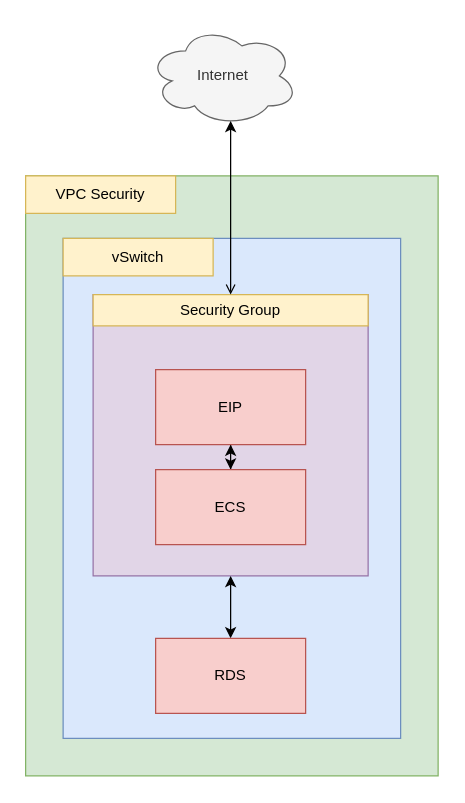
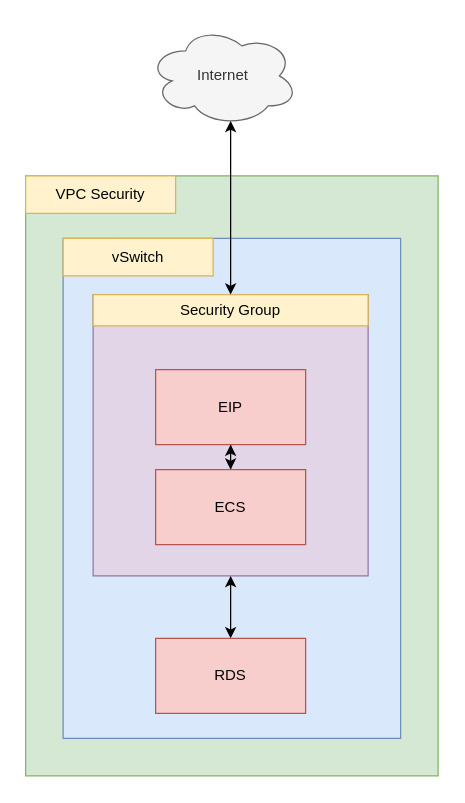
(231, 286) -> (231, 284)
